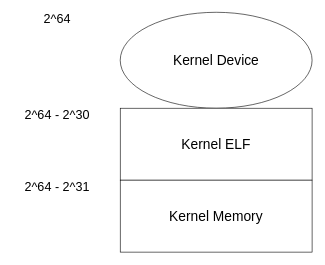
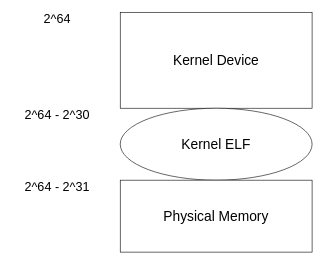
(216, 60) -> (216, 60)
(216, 144) -> (216, 144)
(216, 216) -> (216, 216)
